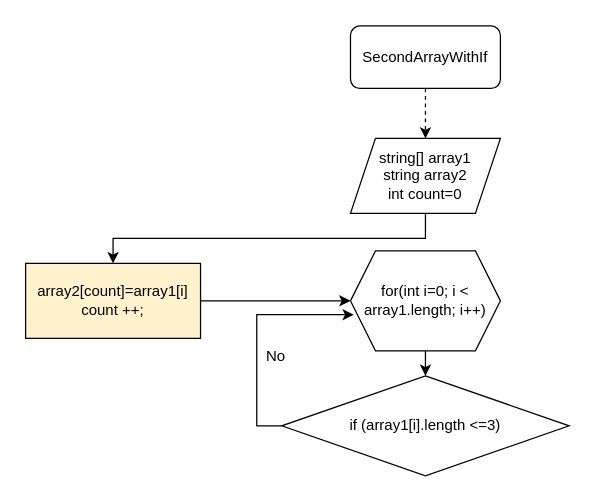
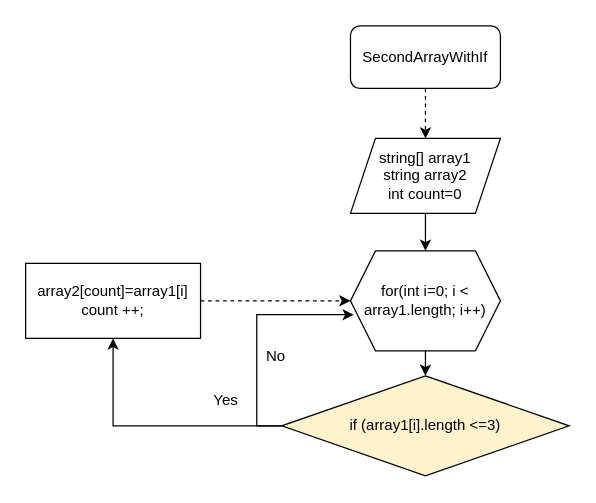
(262, 238) -> (426, 239)
(113, 301) -> (113, 301)
(272, 301) -> (272, 301)
none -> (226, 401)
none -> (144, 426)
(426, 426) -> (426, 426)
